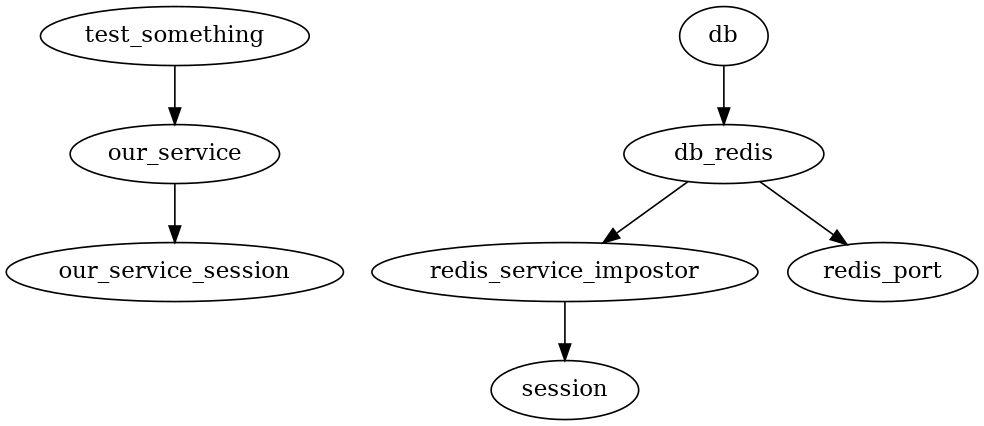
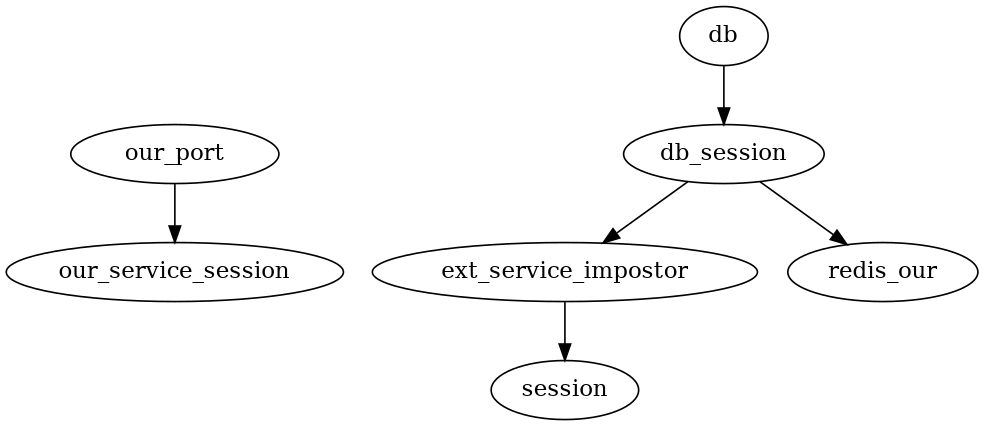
(175, 36) -> none
(175, 154) -> (175, 154)
(724, 154) -> (724, 154)
(565, 272) -> (565, 272)
(883, 272) -> (883, 272)
